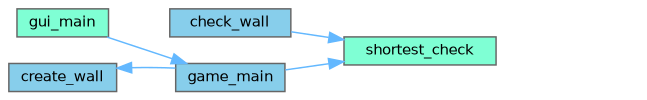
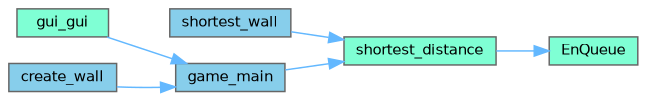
(63, 23) -> (63, 23)
(230, 23) -> (230, 23)
(420, 51) -> (420, 51)
none -> (594, 51)
(154, 68) -> (139, 87)
